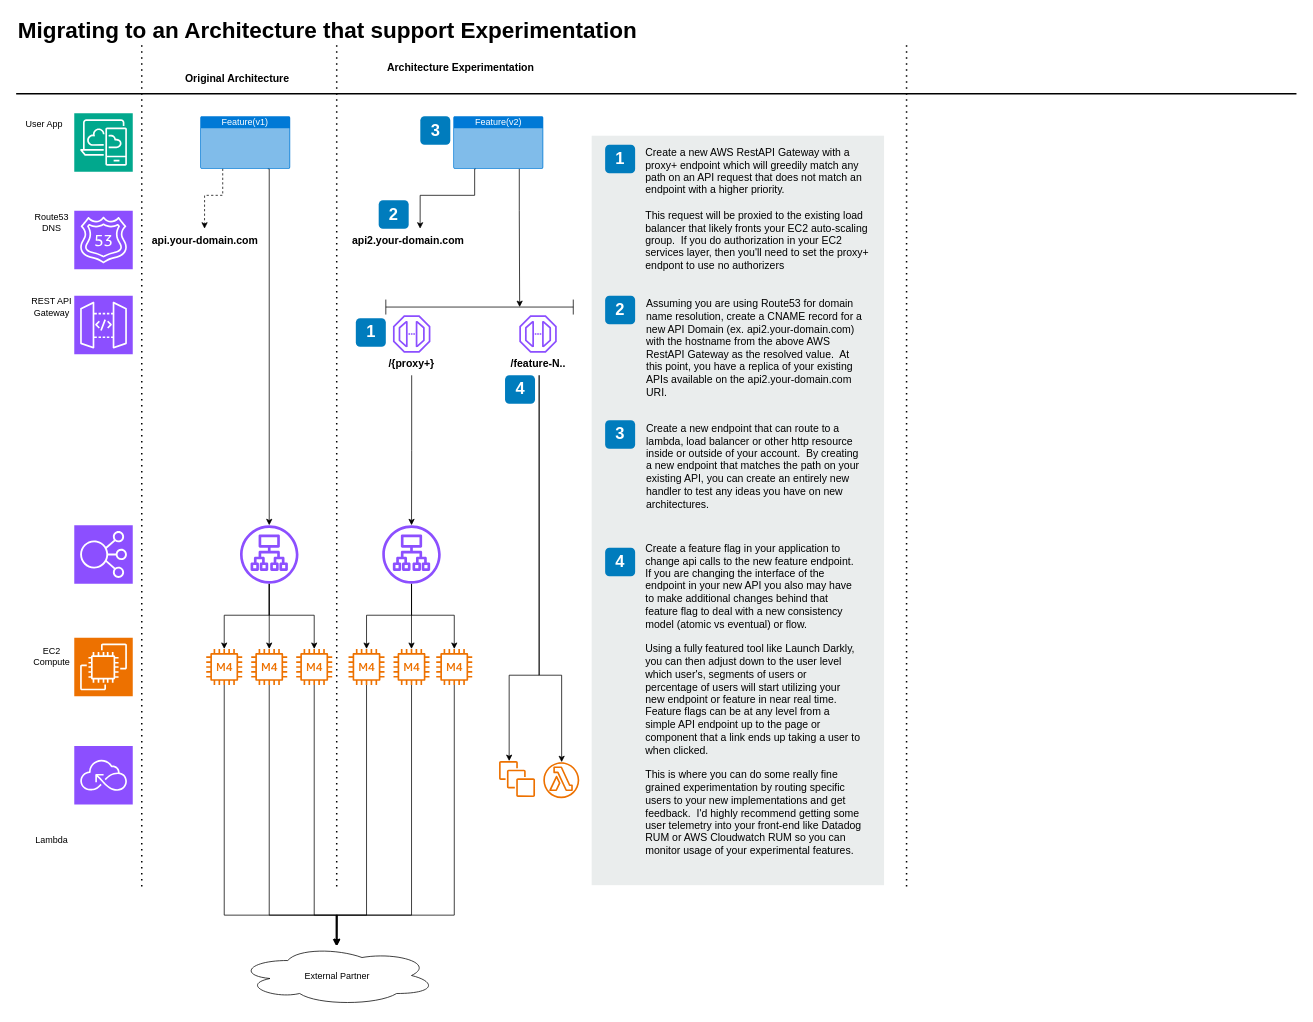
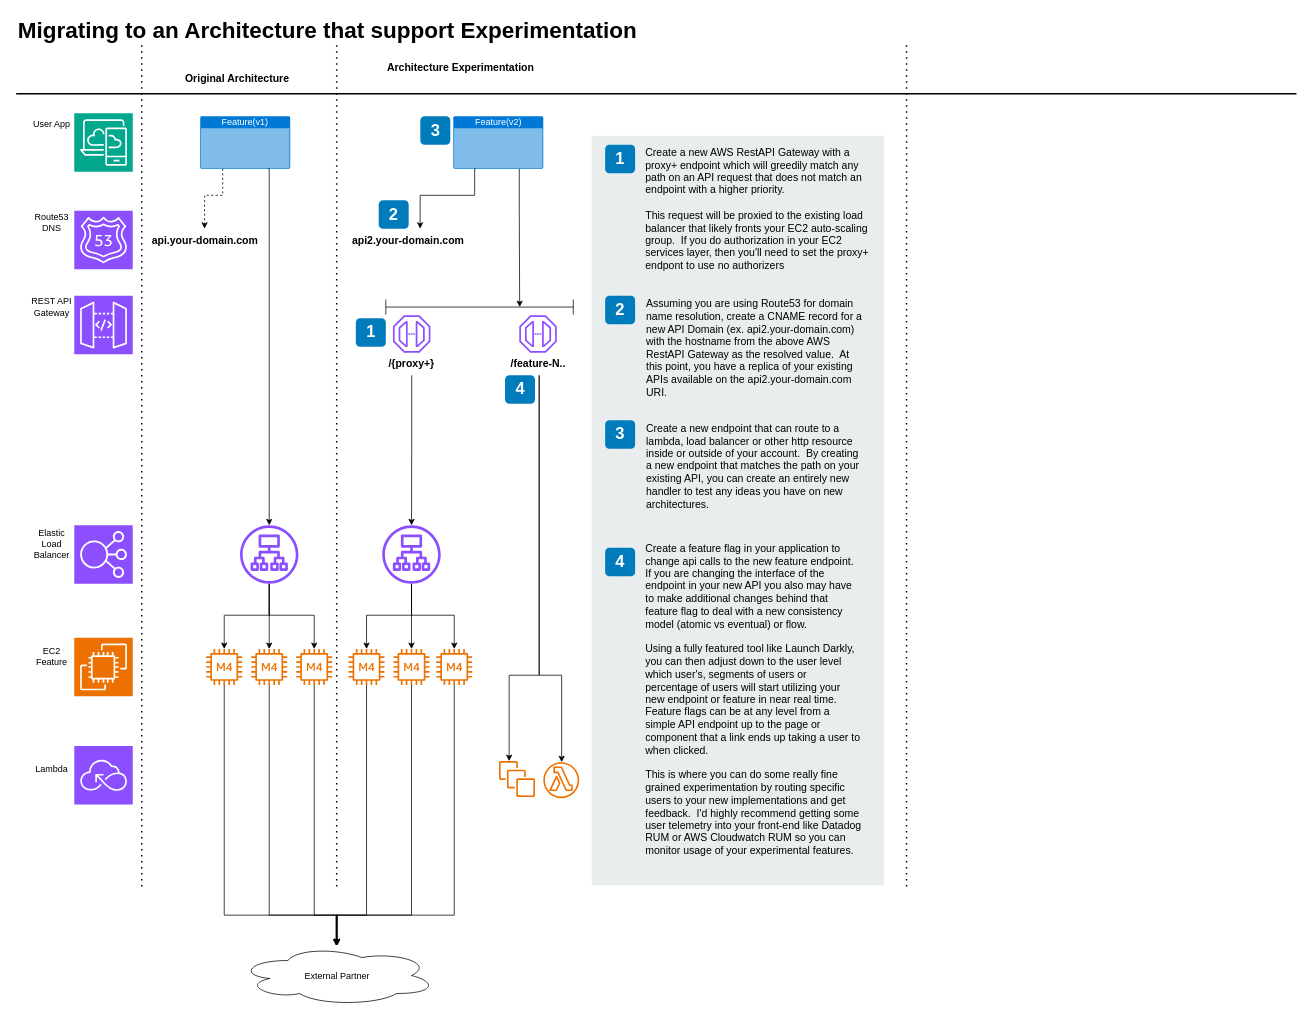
(44, 125) -> (51, 125)
none -> (51, 544)
(51, 657) -> (51, 657)
(51, 841) -> (51, 769)
